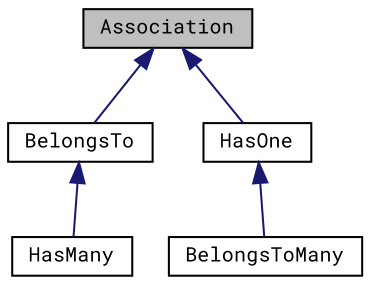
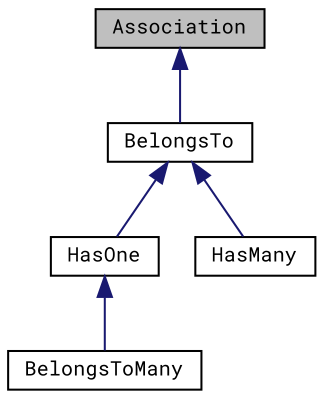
(219, 94) -> (136, 208)
